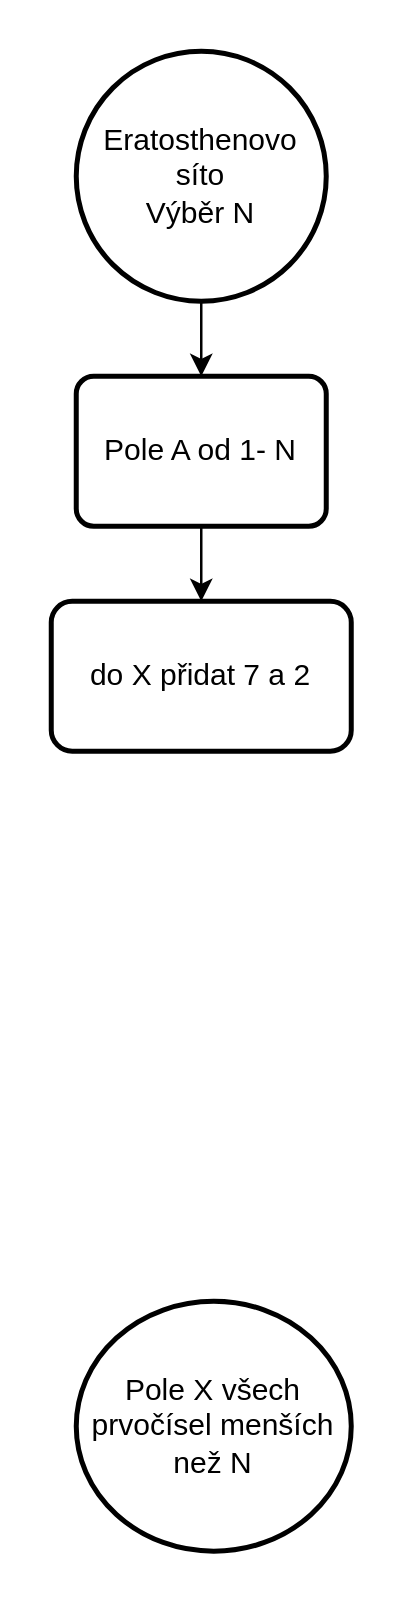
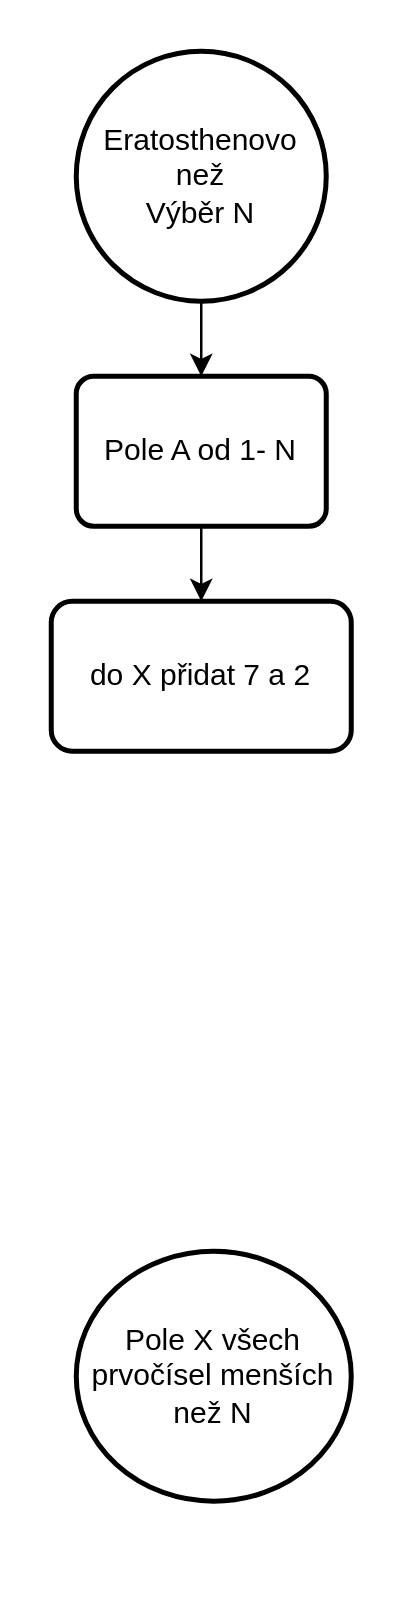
(201, 176) -> (201, 176)
(214, 1426) -> (214, 1376)
